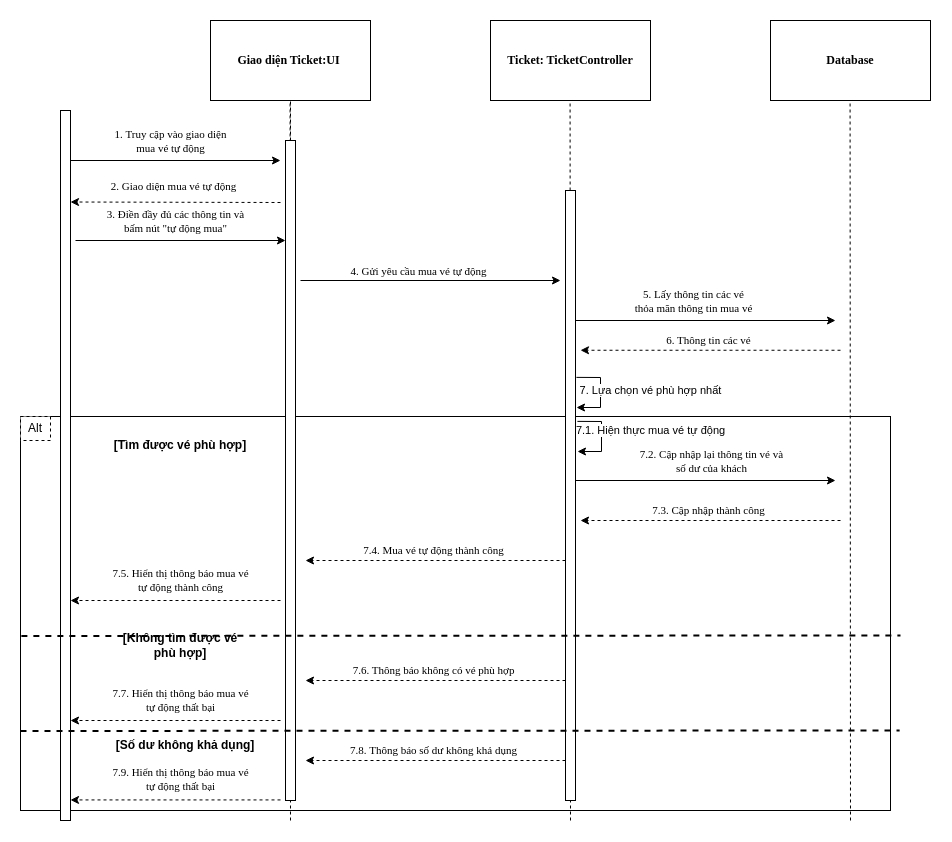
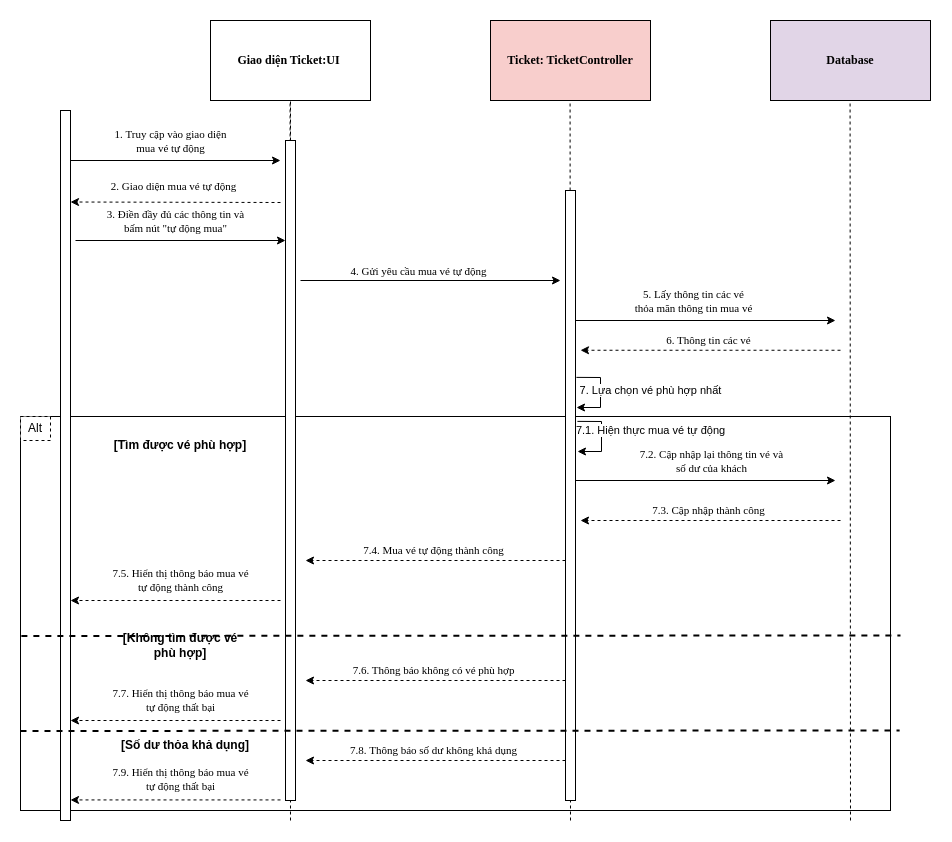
(571, 61) -> (571, 61)
(851, 61) -> (851, 61)
(186, 746) -> (186, 746)
